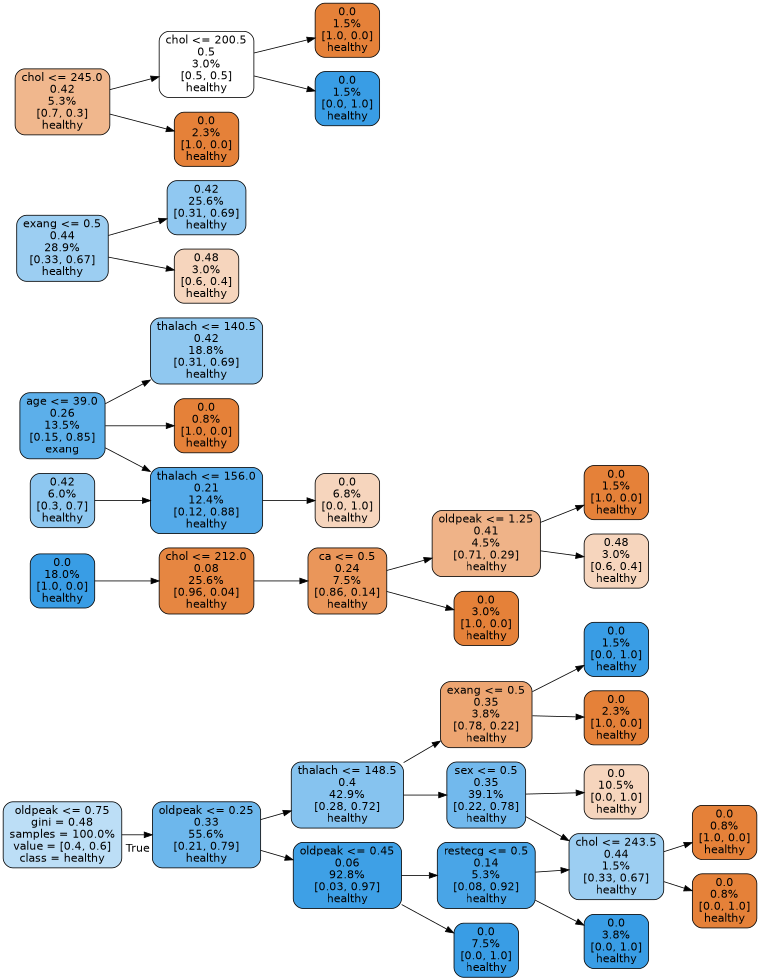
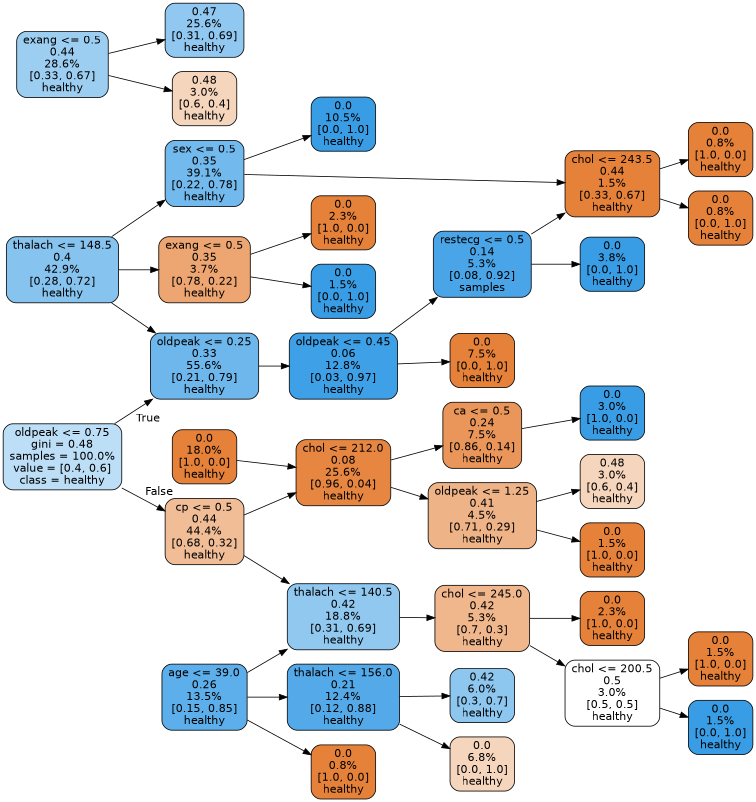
(207, 208) -> (205, 30)
(62, 248) -> (62, 64)
(62, 426) -> (205, 697)
(119, 501) -> (421, 696)
none -> (205, 532)
(405, 565) -> (406, 492)
(62, 581) -> (205, 457)
none -> (413, 618)
(486, 618) -> (612, 413)
(486, 715) -> (205, 270)
(616, 792) -> (343, 124)
(272, 816) -> (130, 316)
(616, 867) -> (612, 184)
(347, 875) -> (343, 366)
(486, 875) -> (482, 264)
(486, 950) -> (482, 361)
